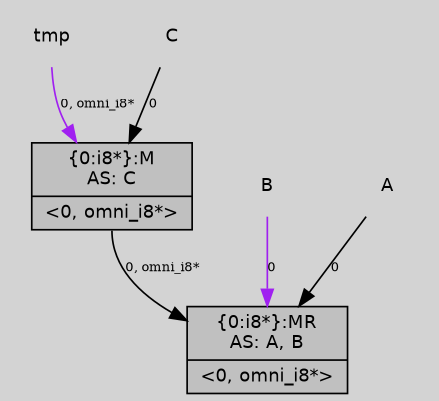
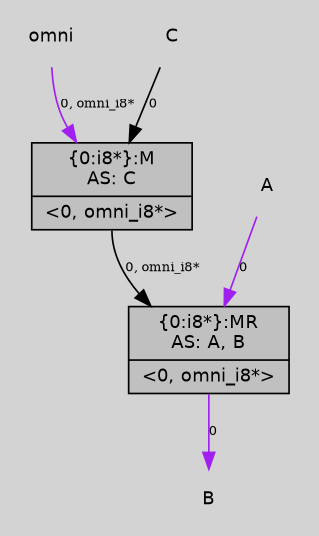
(52, 37) -> (52, 37)
(267, 253) -> (209, 423)
(338, 254) -> (243, 253)
